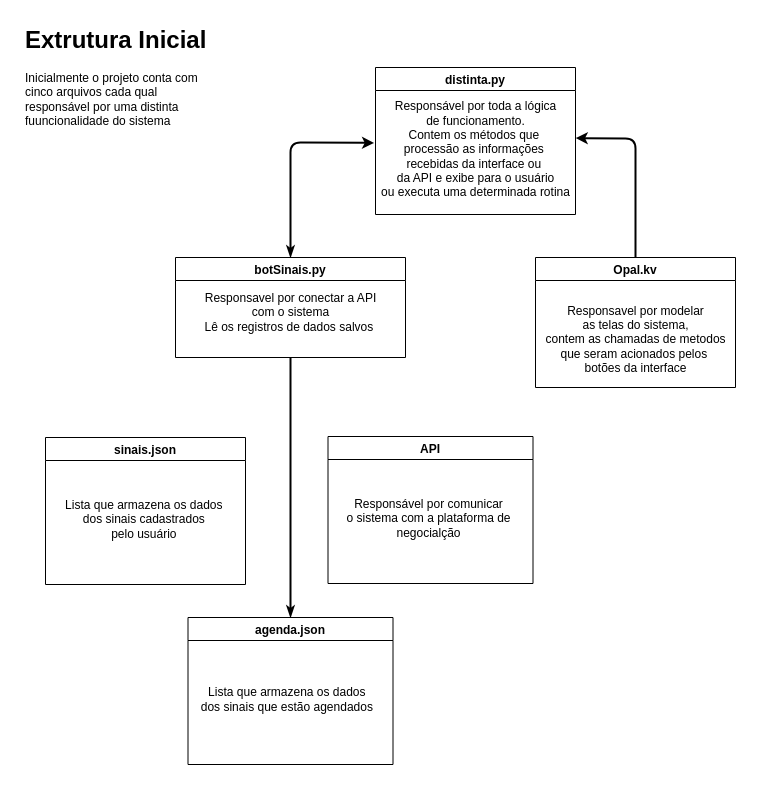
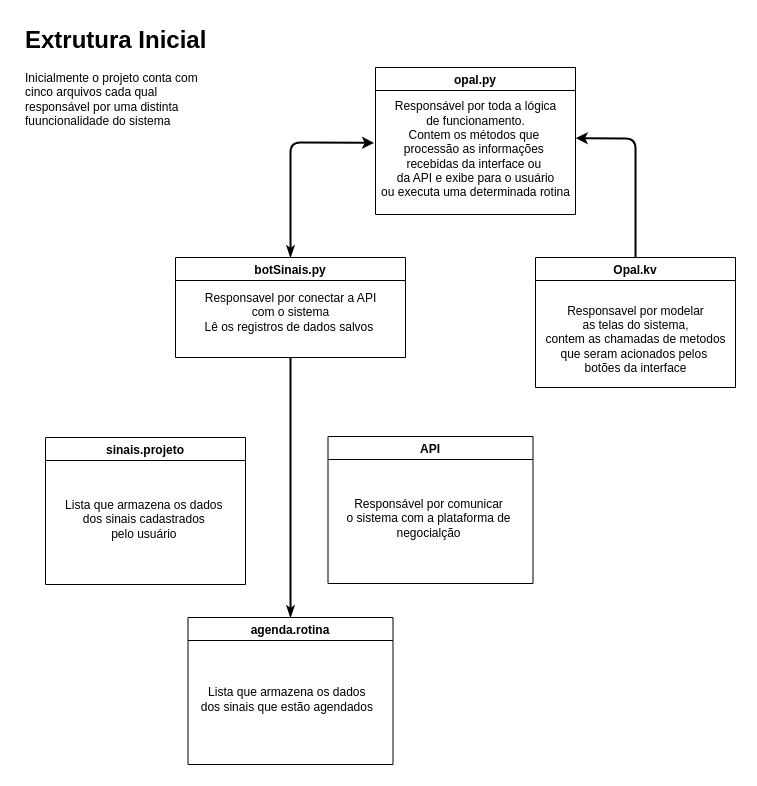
(475, 80) -> (475, 80)
(145, 450) -> (145, 450)
(290, 630) -> (290, 630)
